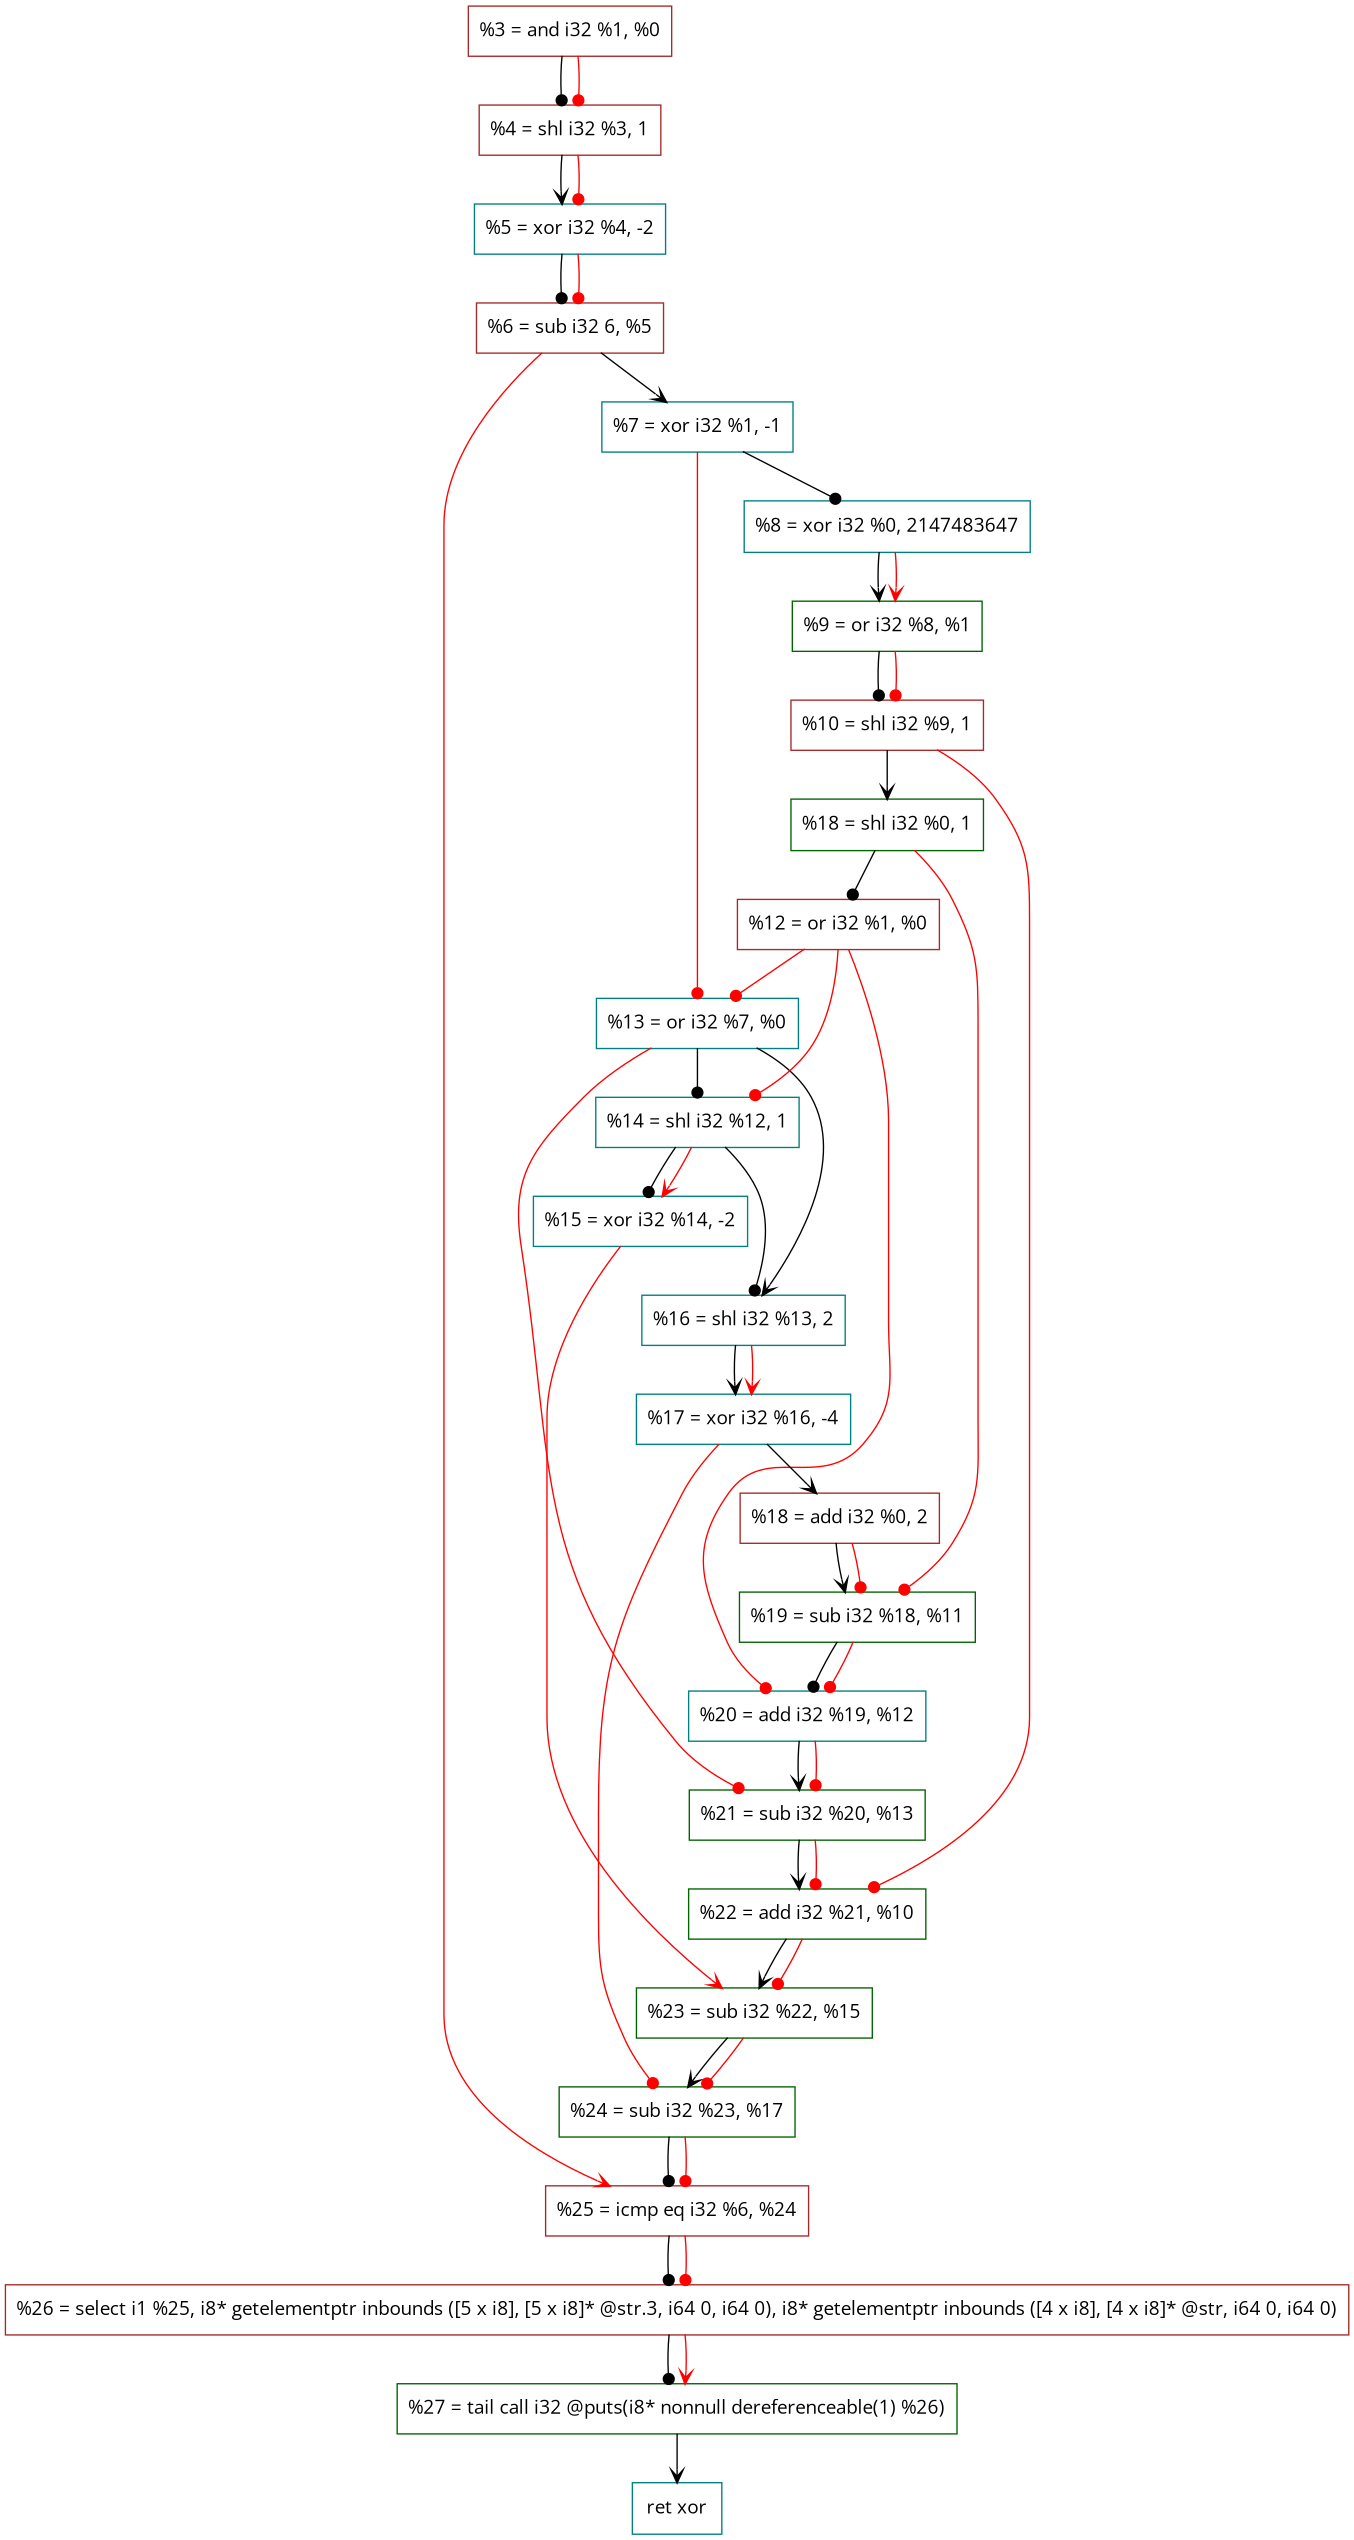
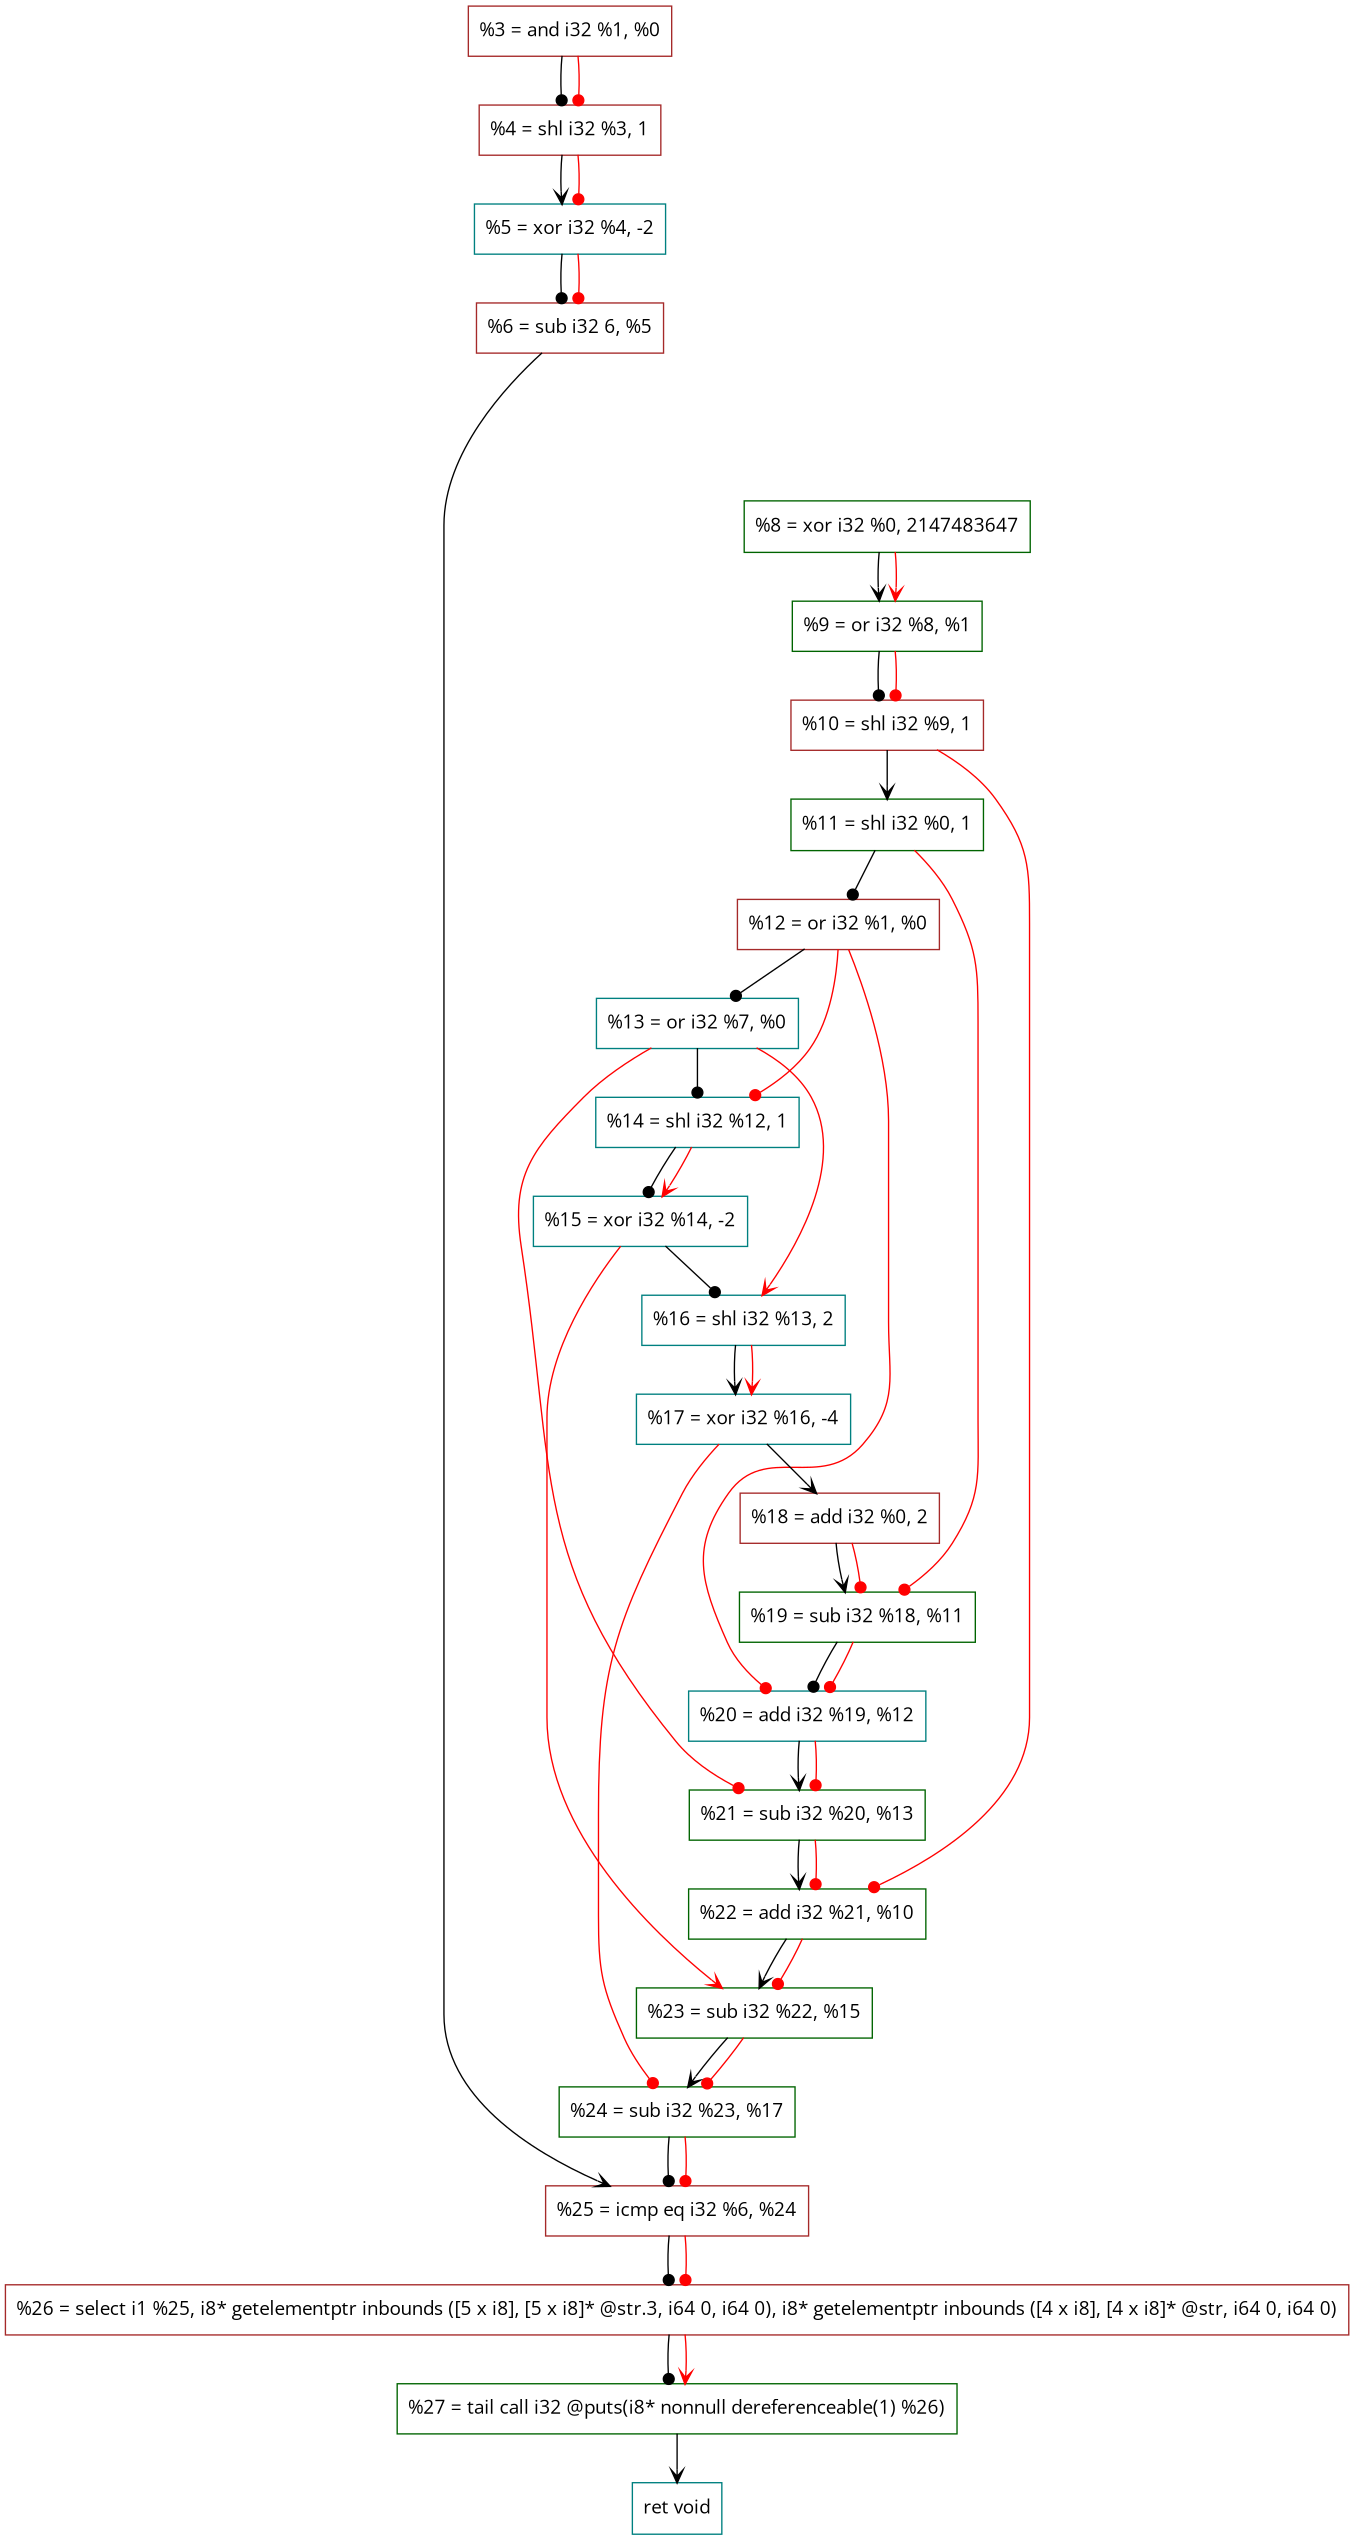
(697, 427) -> none
(887, 527) -> (887, 527)
(887, 825) -> (887, 825)
(773, 971) -> (773, 971)
(822, 1159) -> (822, 1159)
(764, 1211) -> (688, 1267)
(444, 1287) -> (444, 1287)
(677, 2508) -> (677, 2508)
